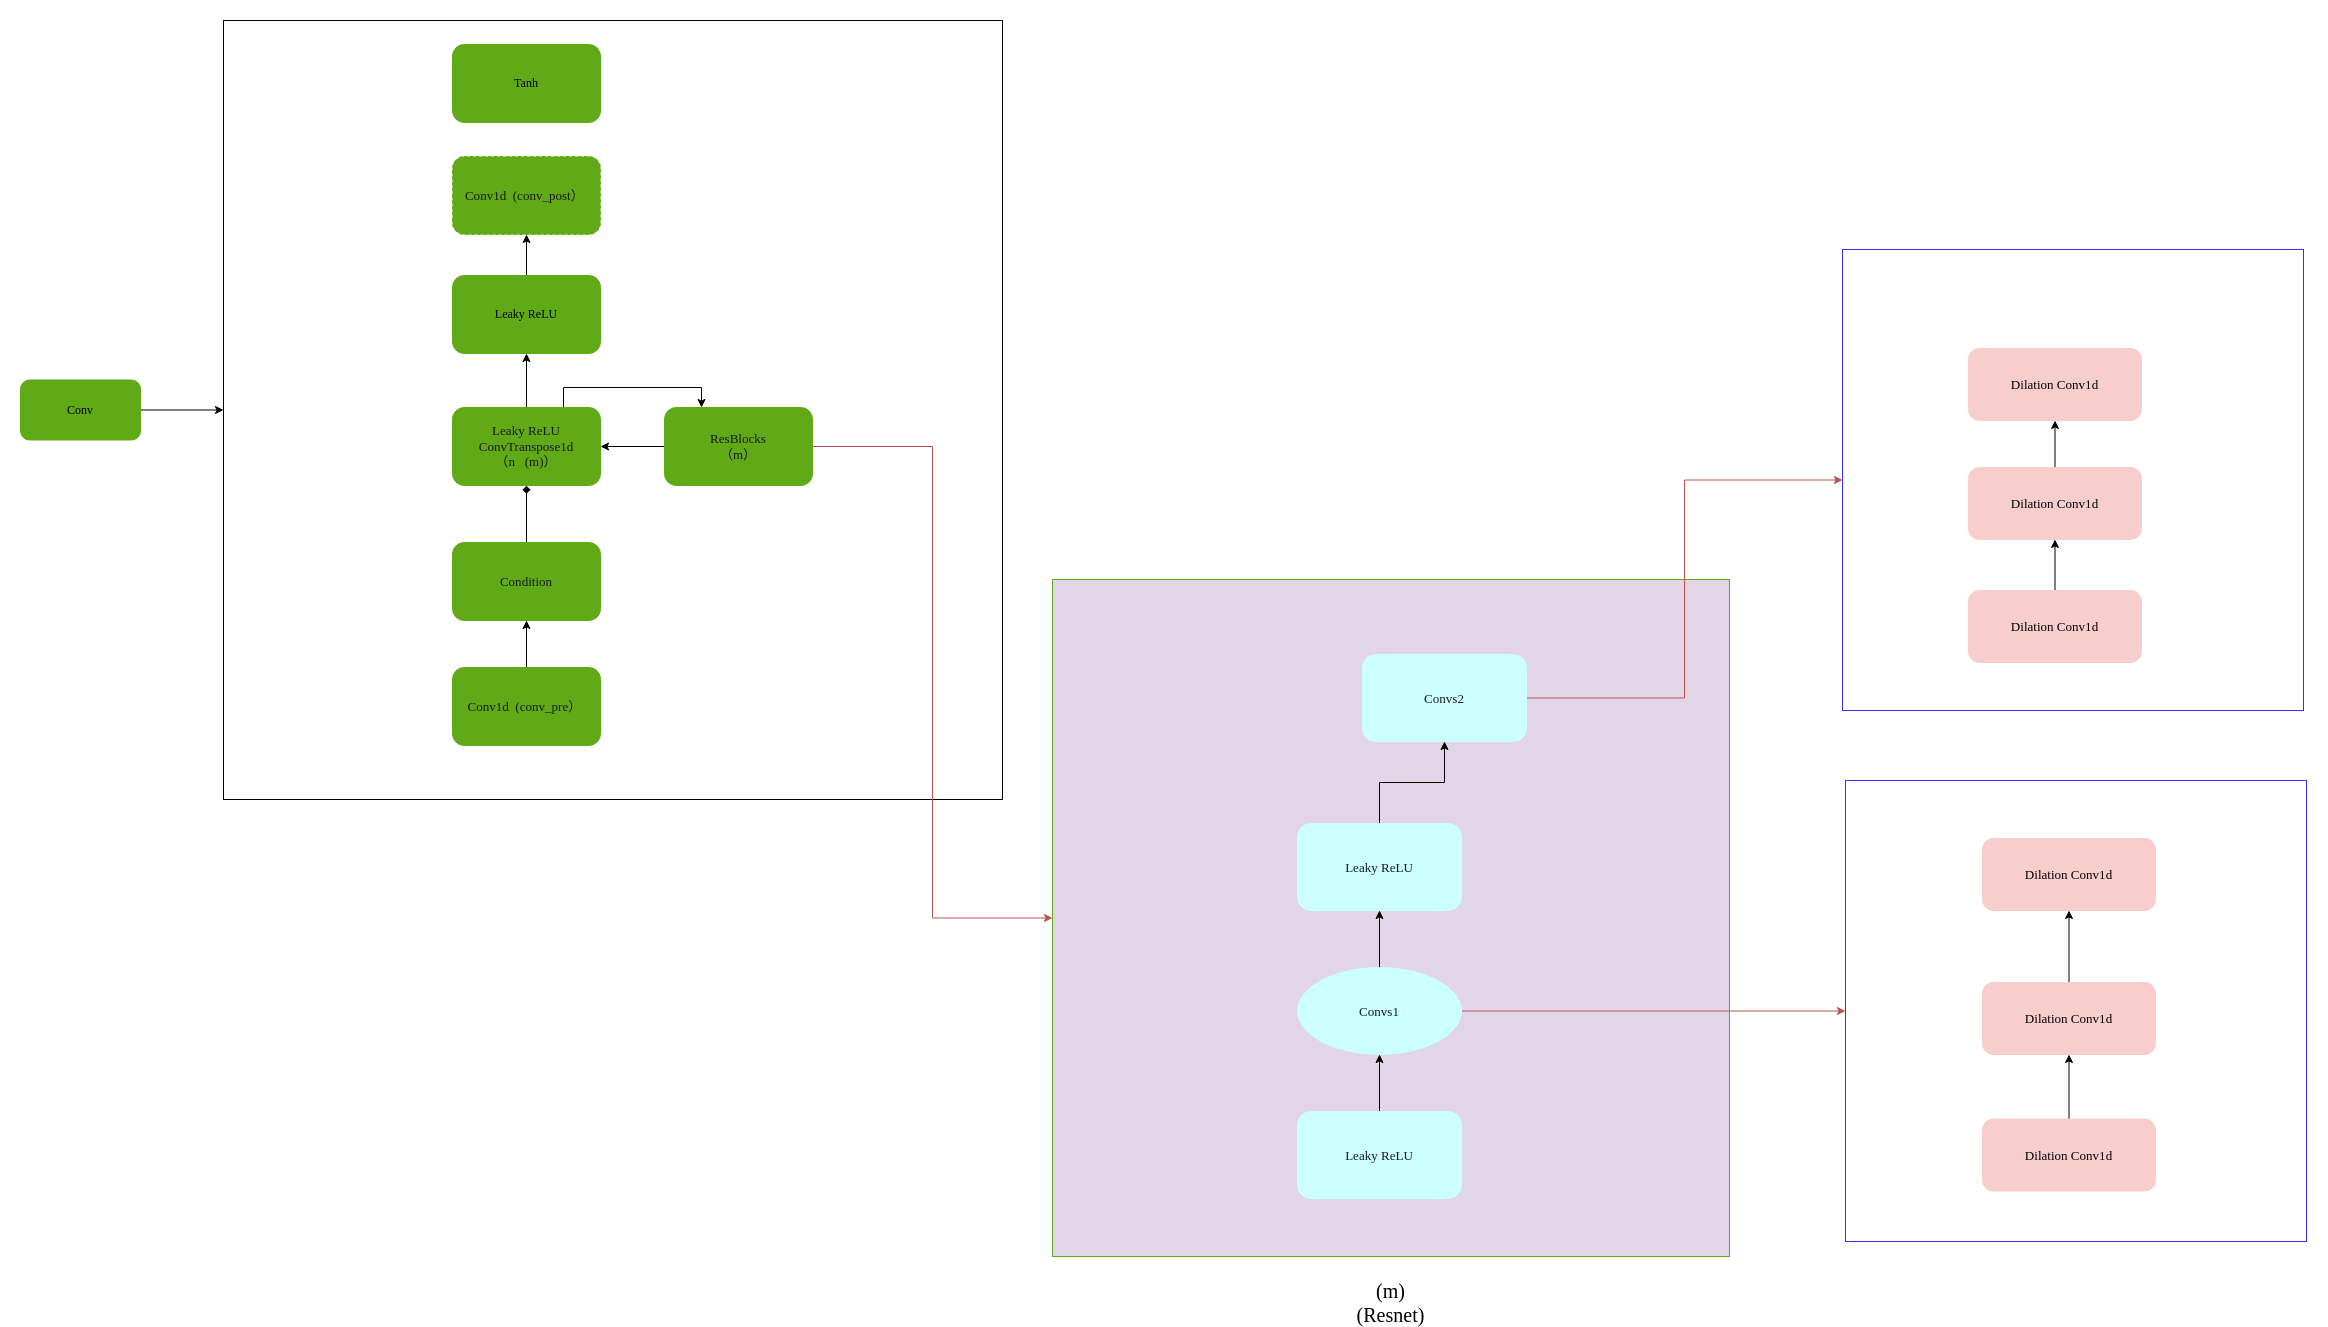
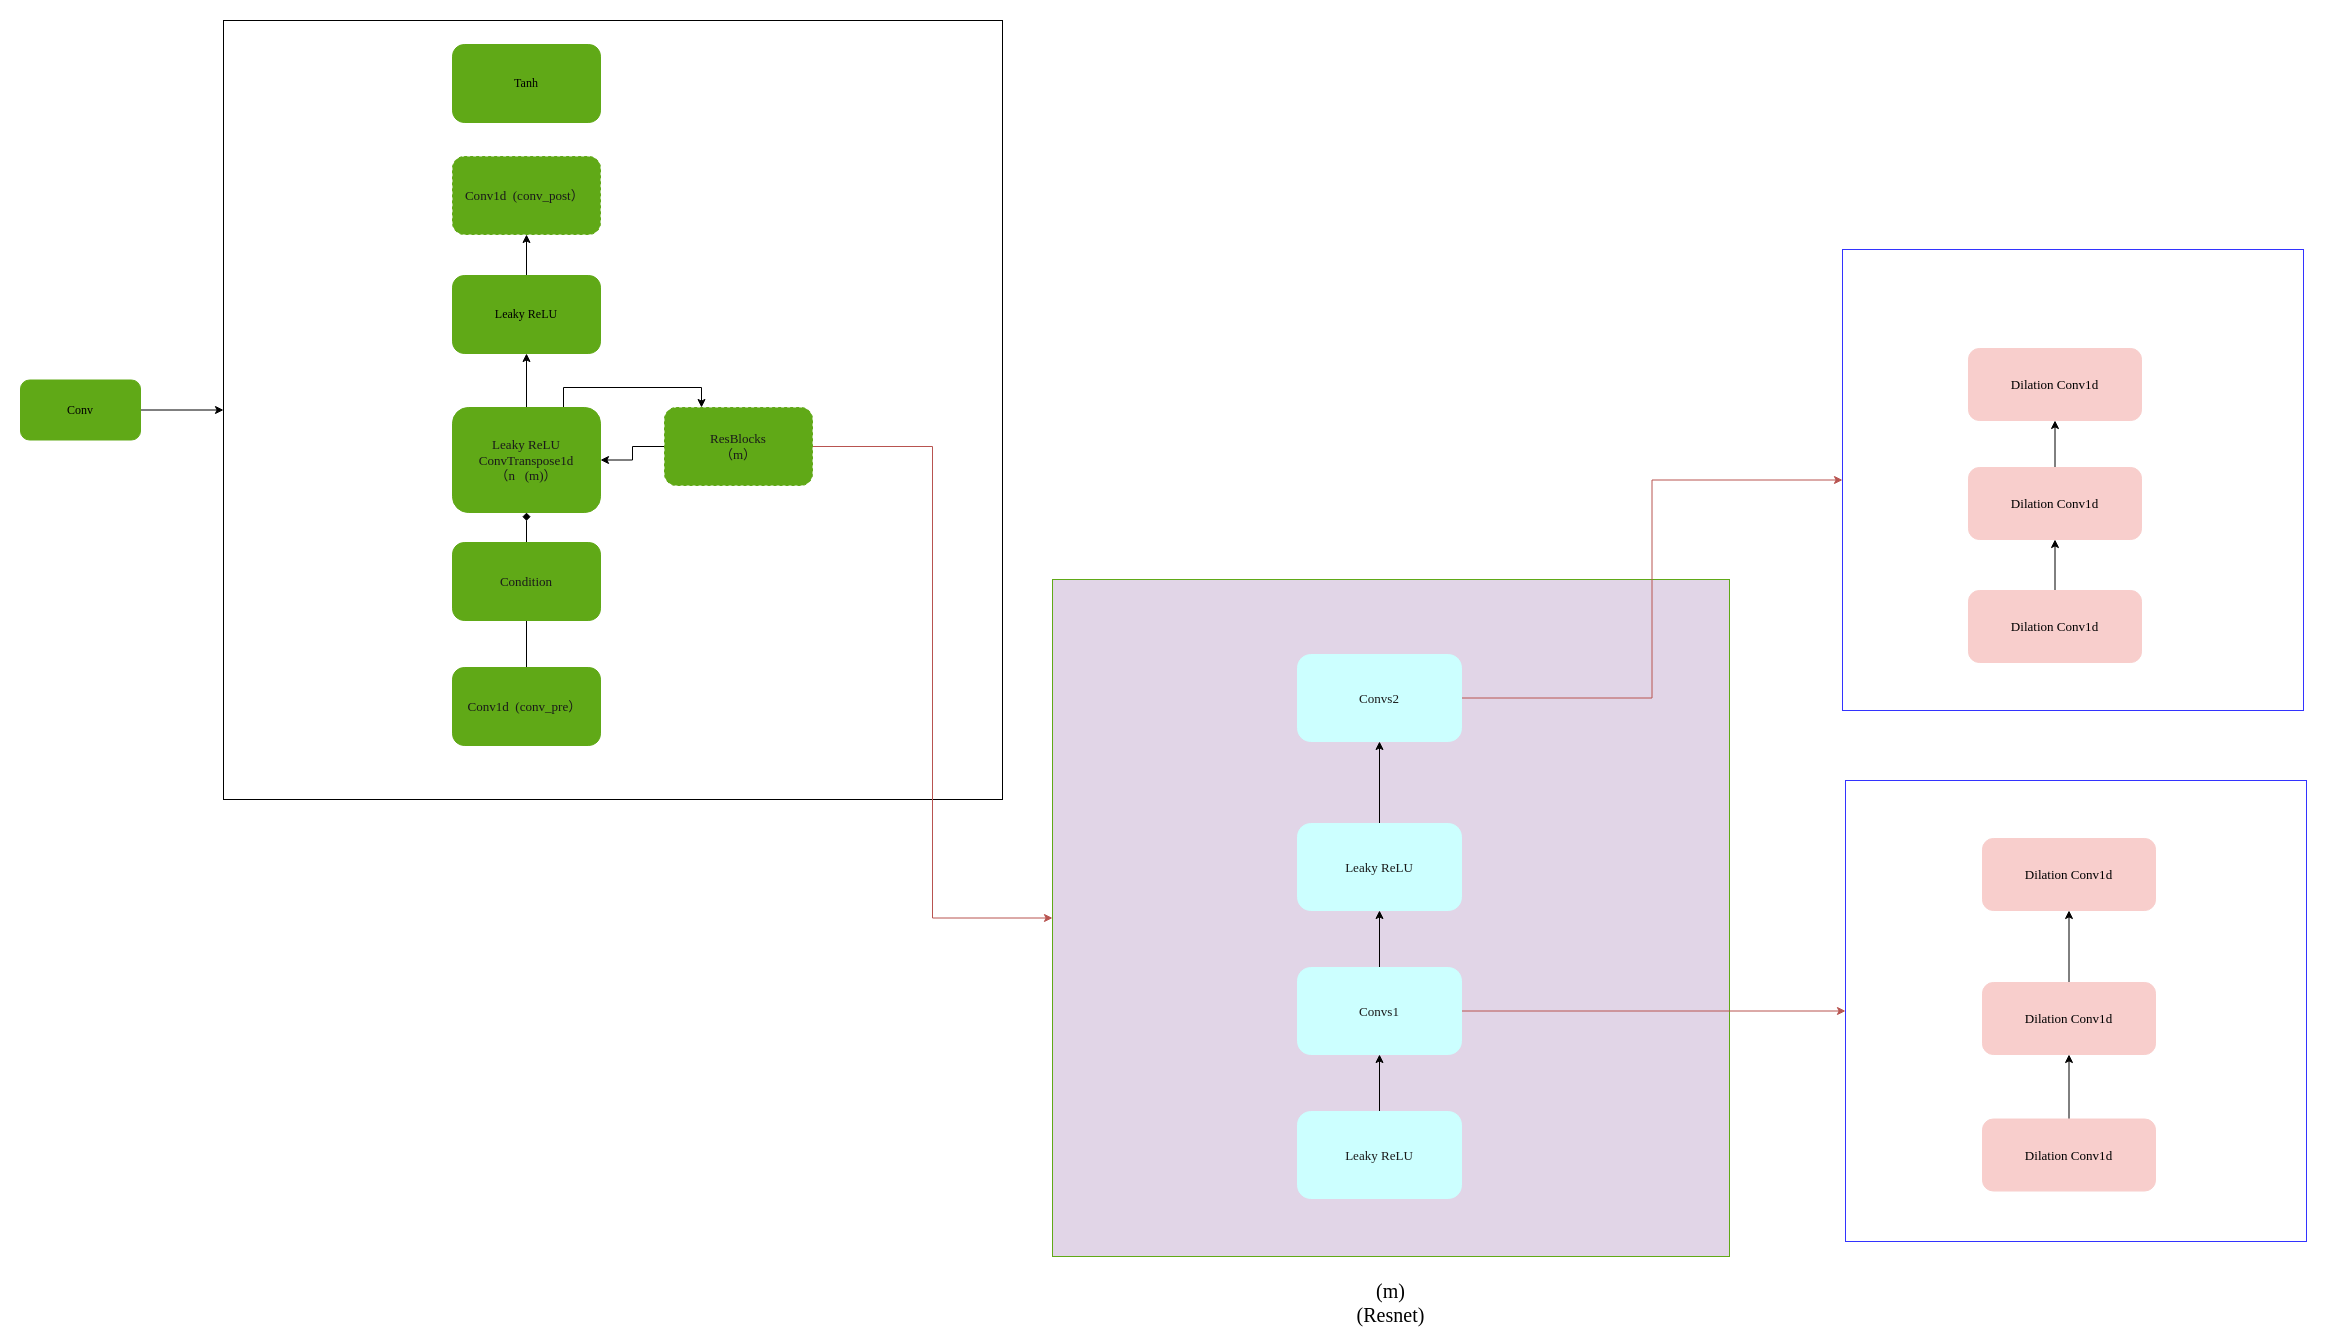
(527, 447) -> (527, 460)
(739, 447) -> (739, 447)
(527, 628) -> (527, 626)
(1445, 698) -> (1380, 698)
(1380, 1011) -> (1380, 1011)
